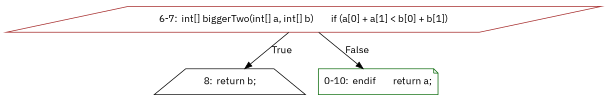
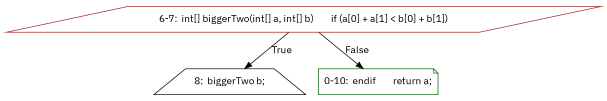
(230, 82) -> (230, 82)
